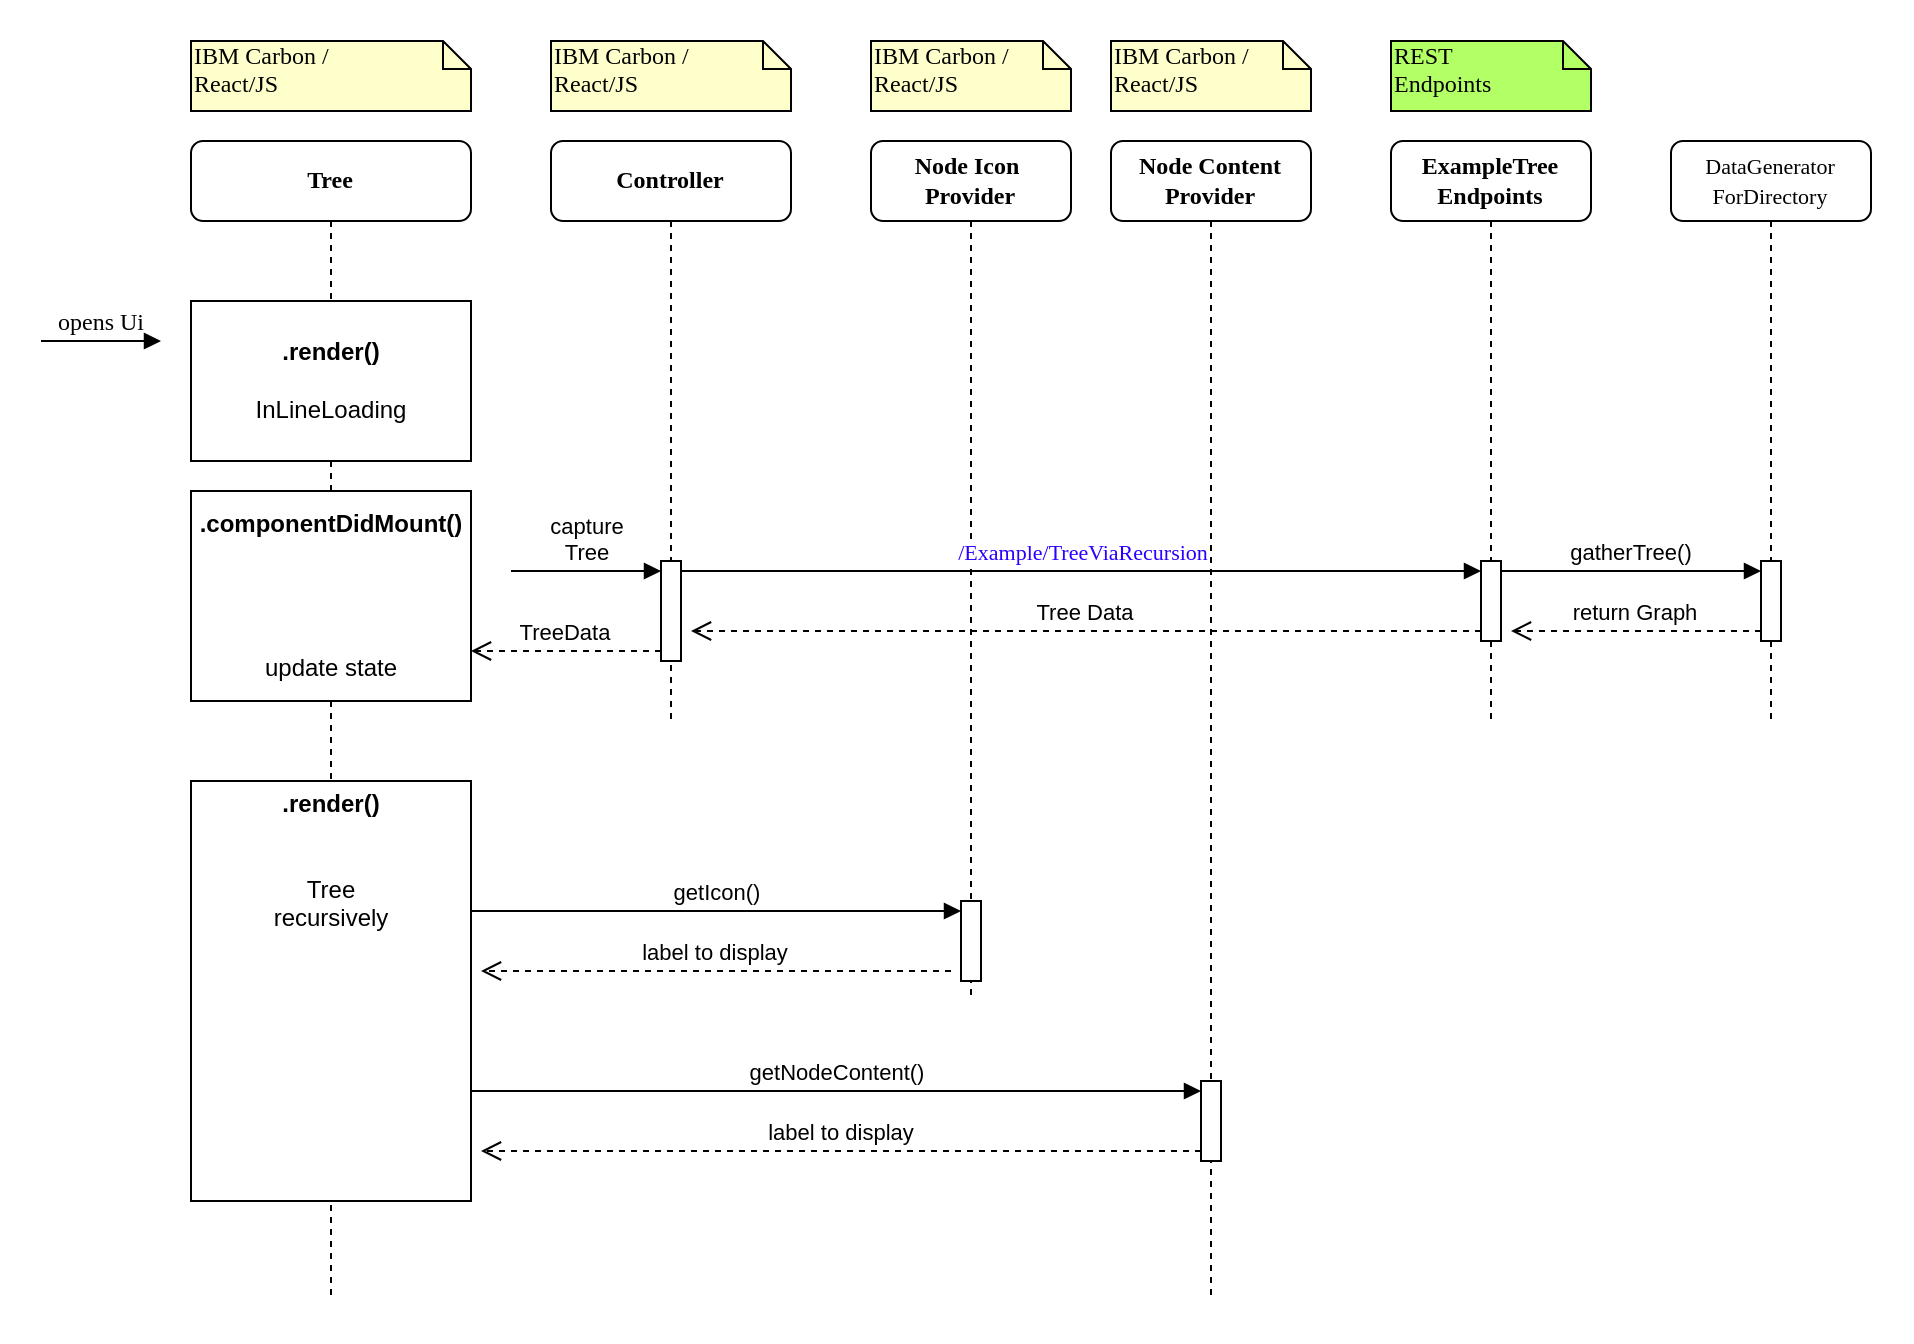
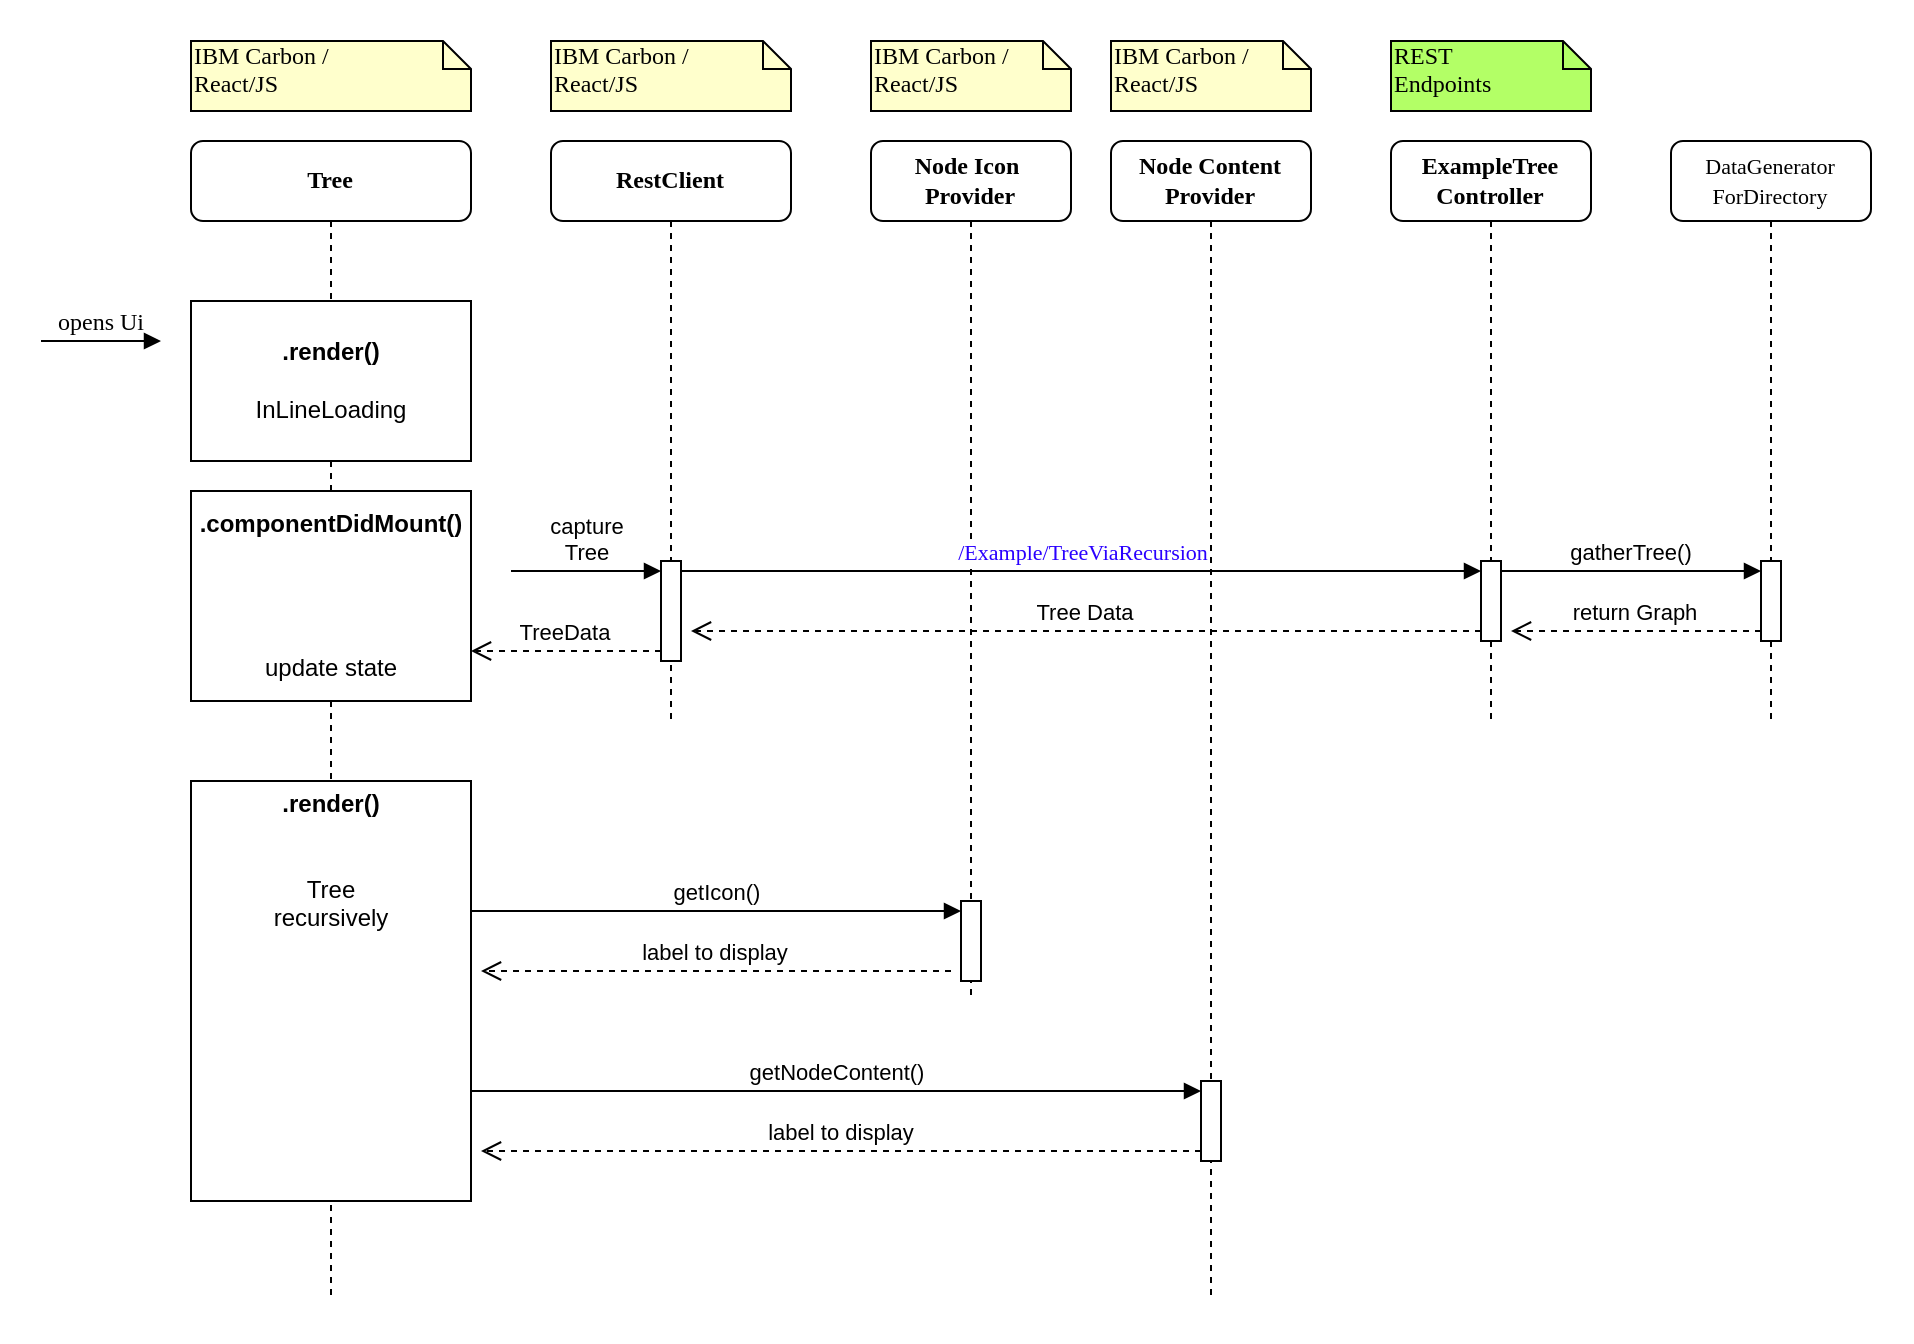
(671, 181) -> (671, 181)
(1491, 181) -> (1491, 181)
